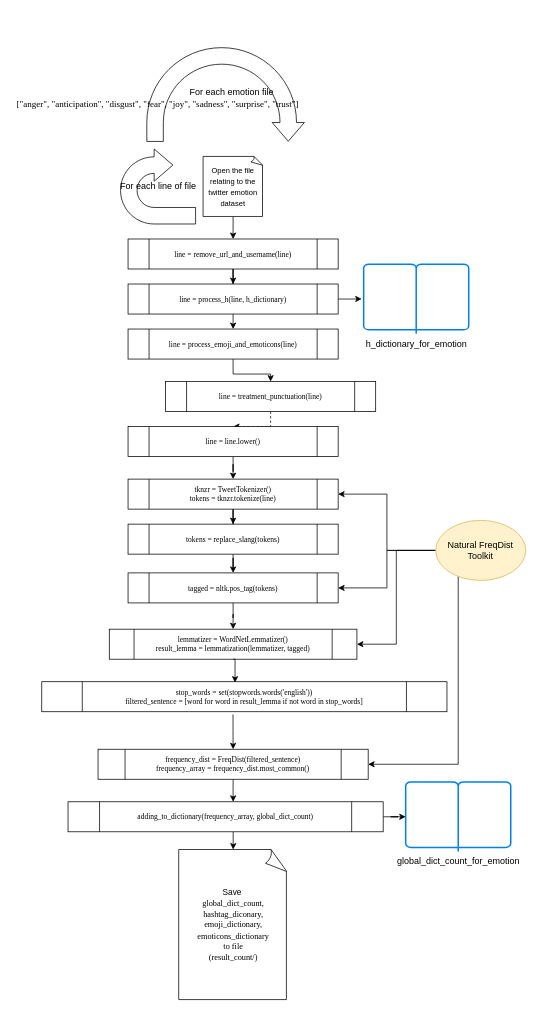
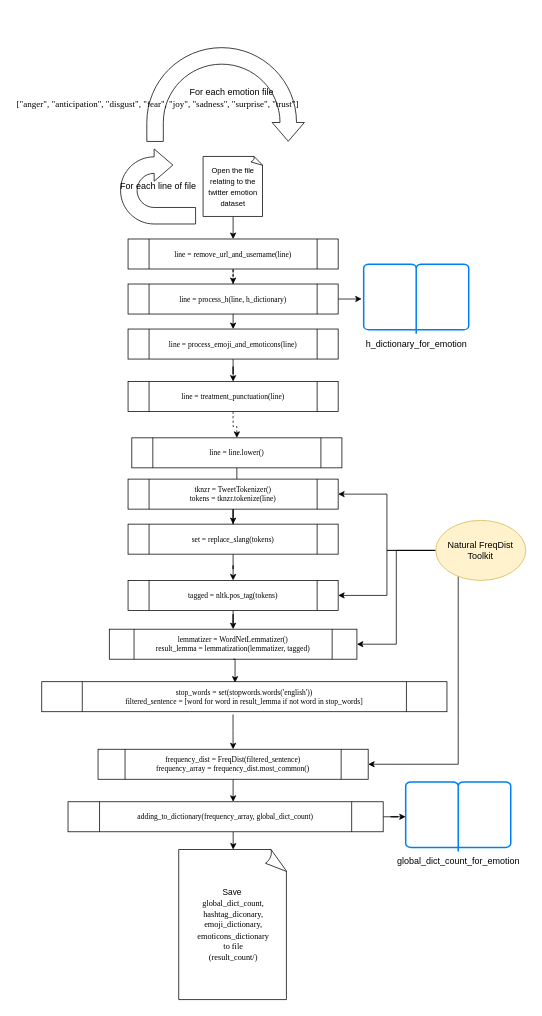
(233, 270) -> (233, 270)
(270, 396) -> (233, 396)
(233, 441) -> (237, 453)
(233, 539) -> (233, 539)
(233, 588) -> (233, 595)
